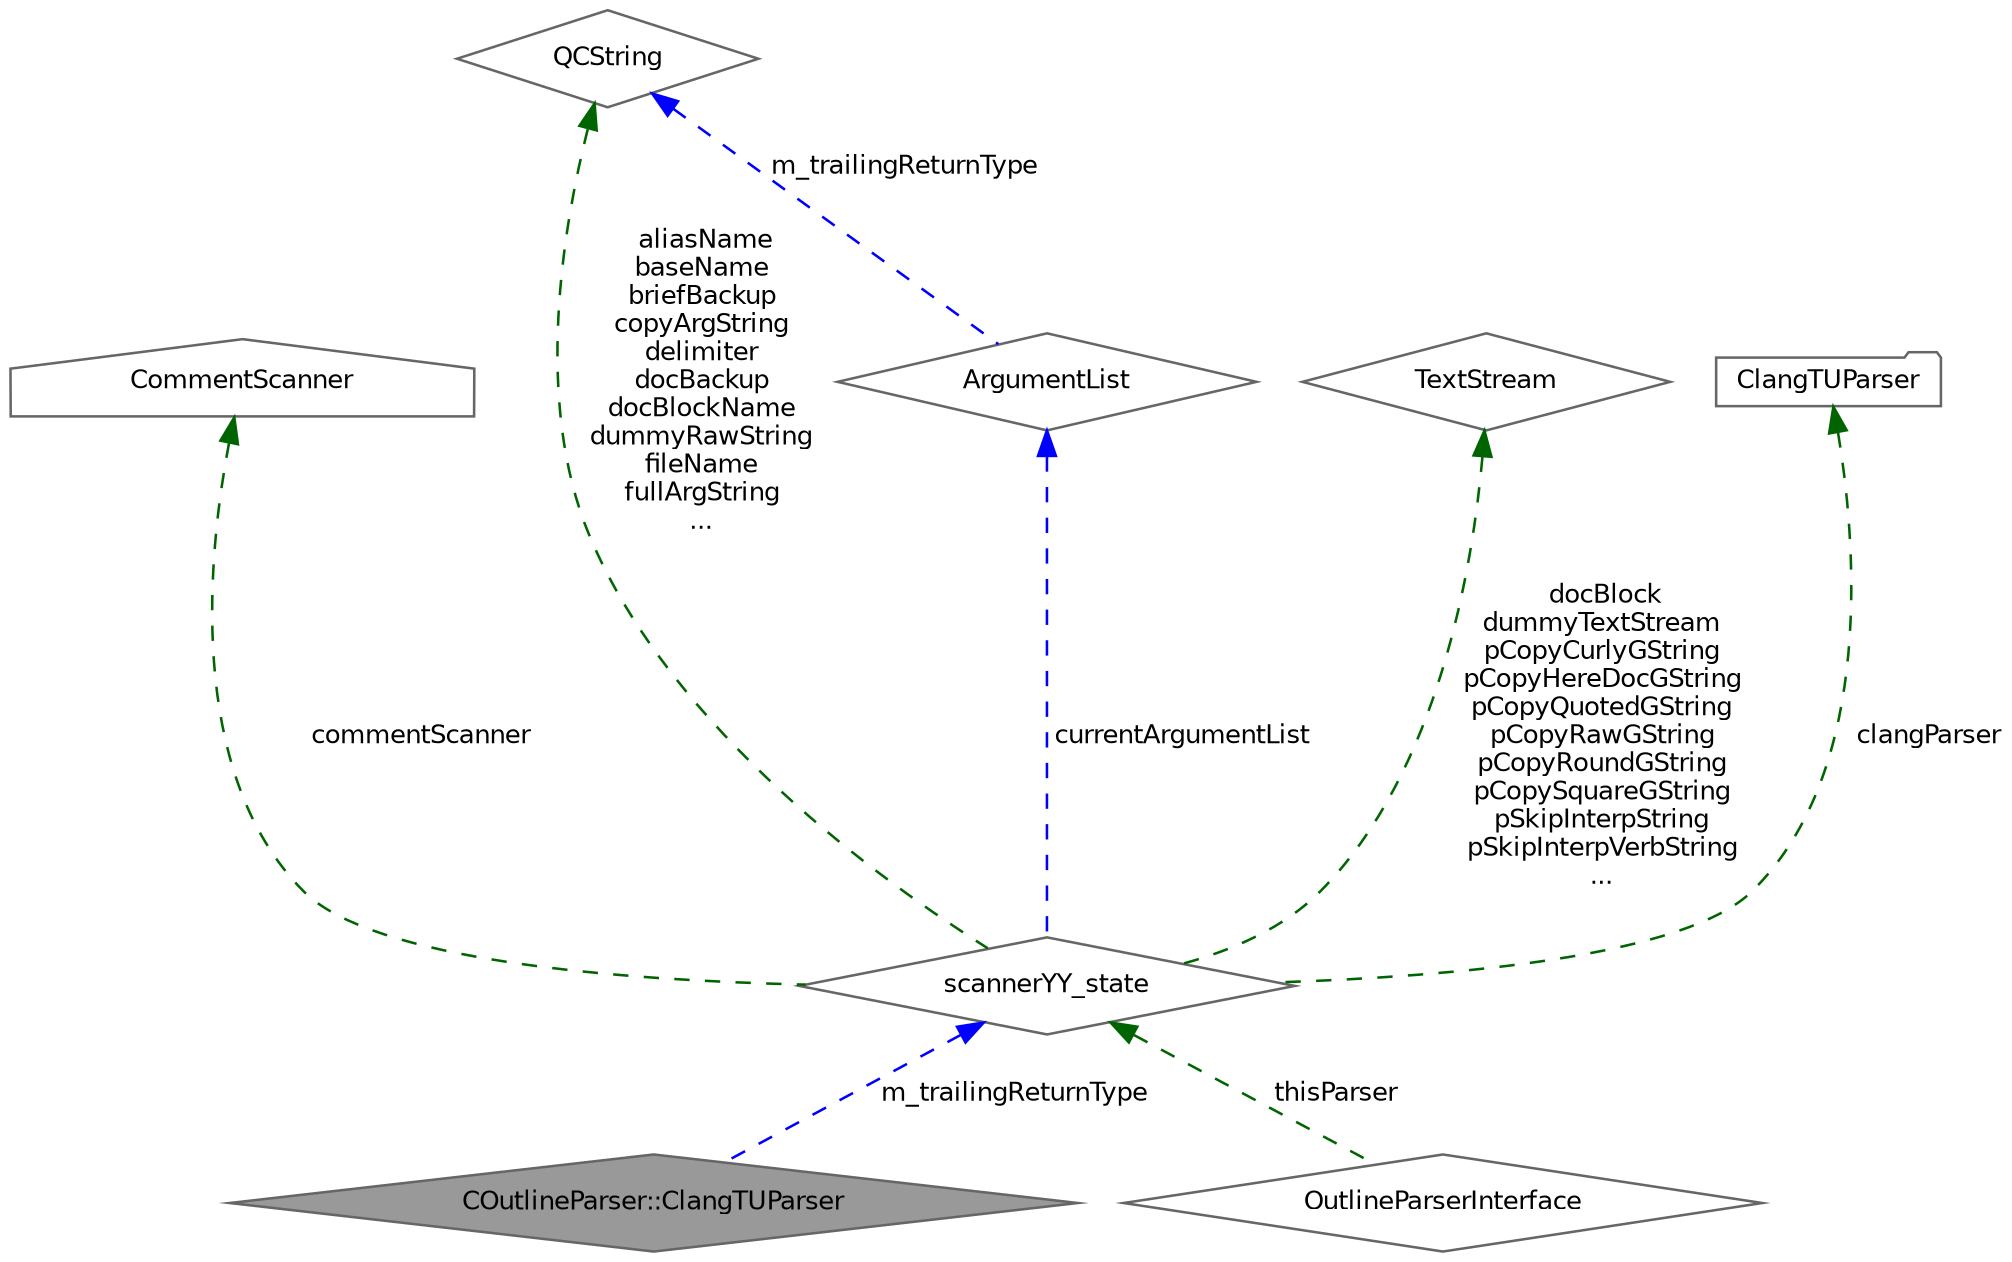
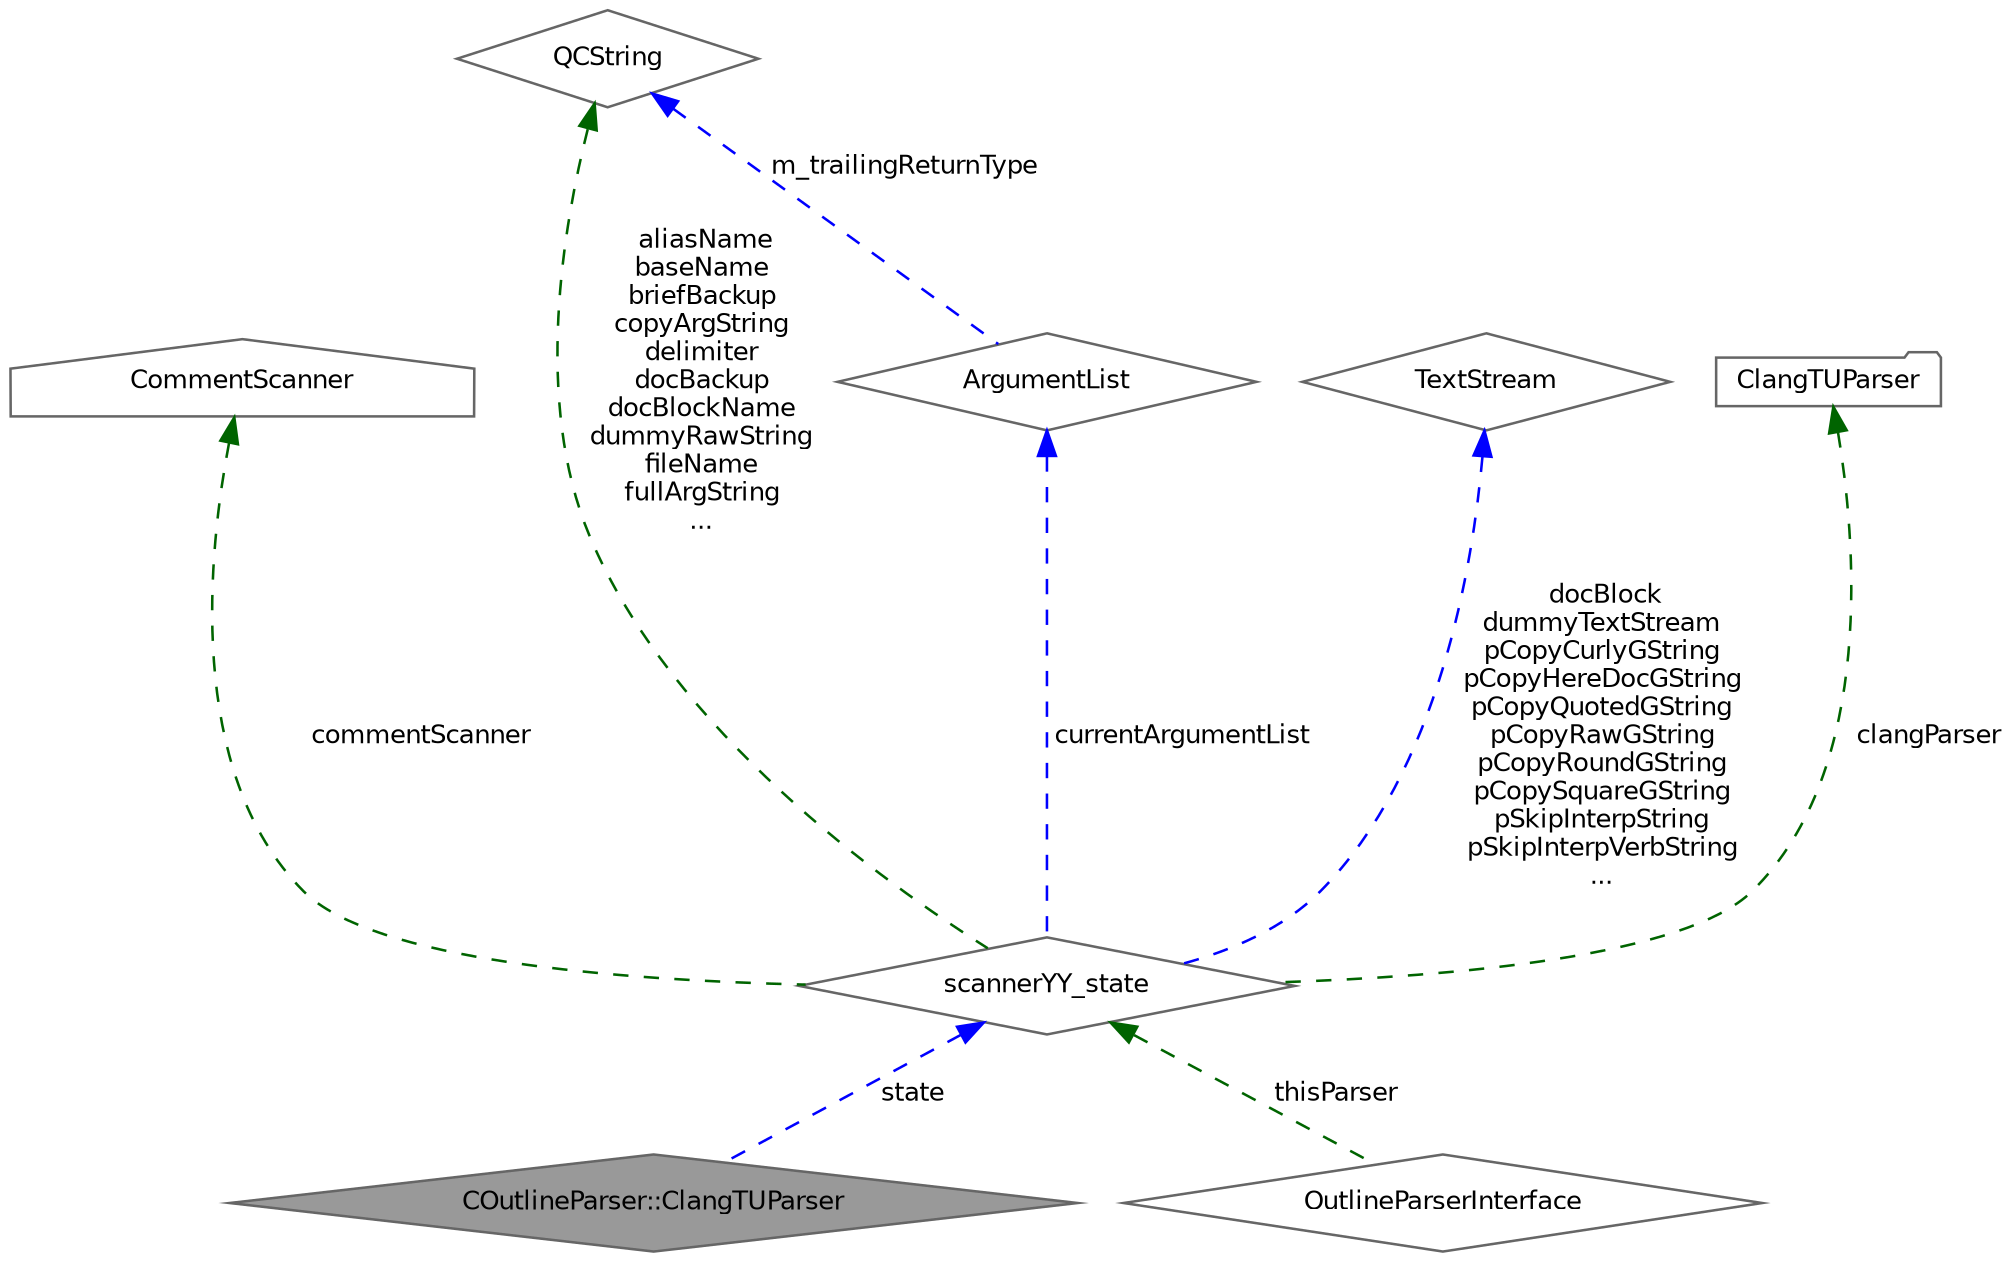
(1407, 761) -> (1407, 761)
(1011, 1094) -> (909, 1094)
